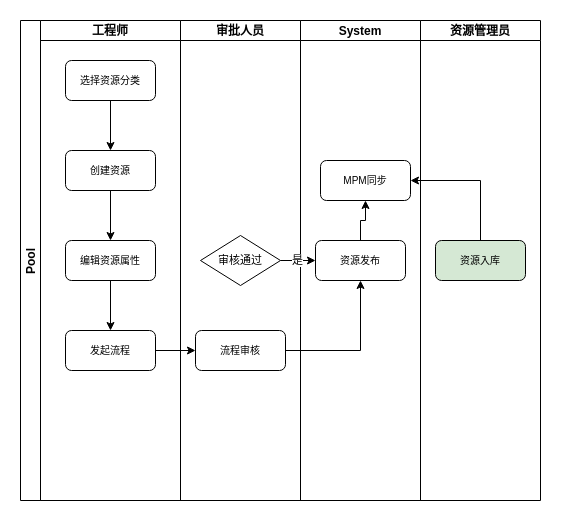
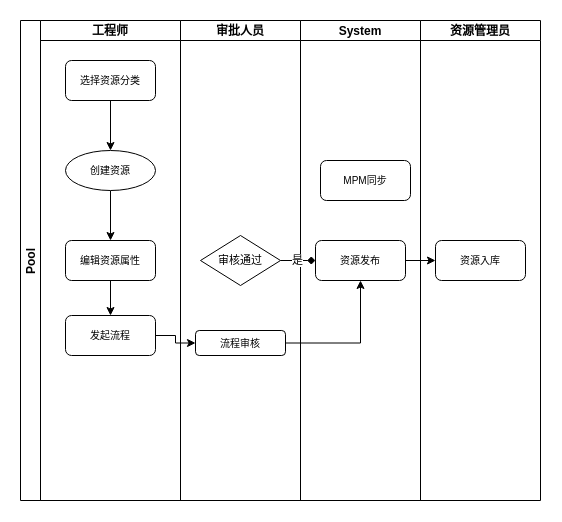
(111, 171) -> (111, 171)
(479, 181) -> none
(361, 222) -> (425, 261)
(307, 261) -> (307, 261)
(481, 261) -> (481, 261)
(111, 351) -> (111, 336)
(241, 351) -> (241, 343)
